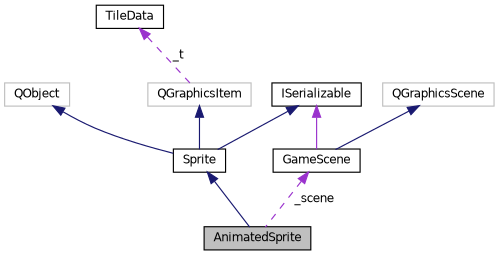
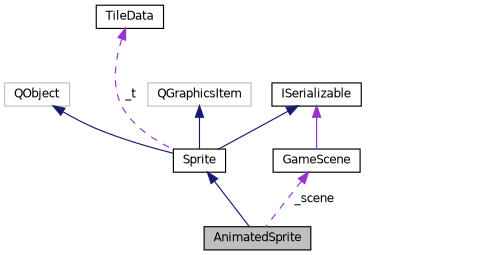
(169, 60) -> (122, 106)
(438, 95) -> none
